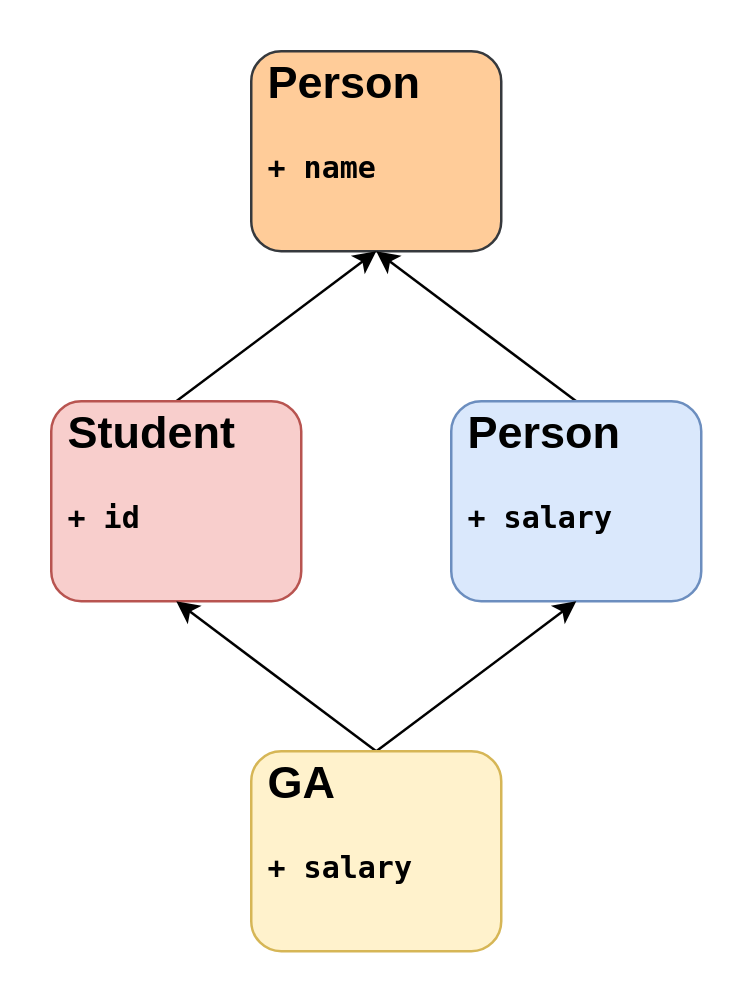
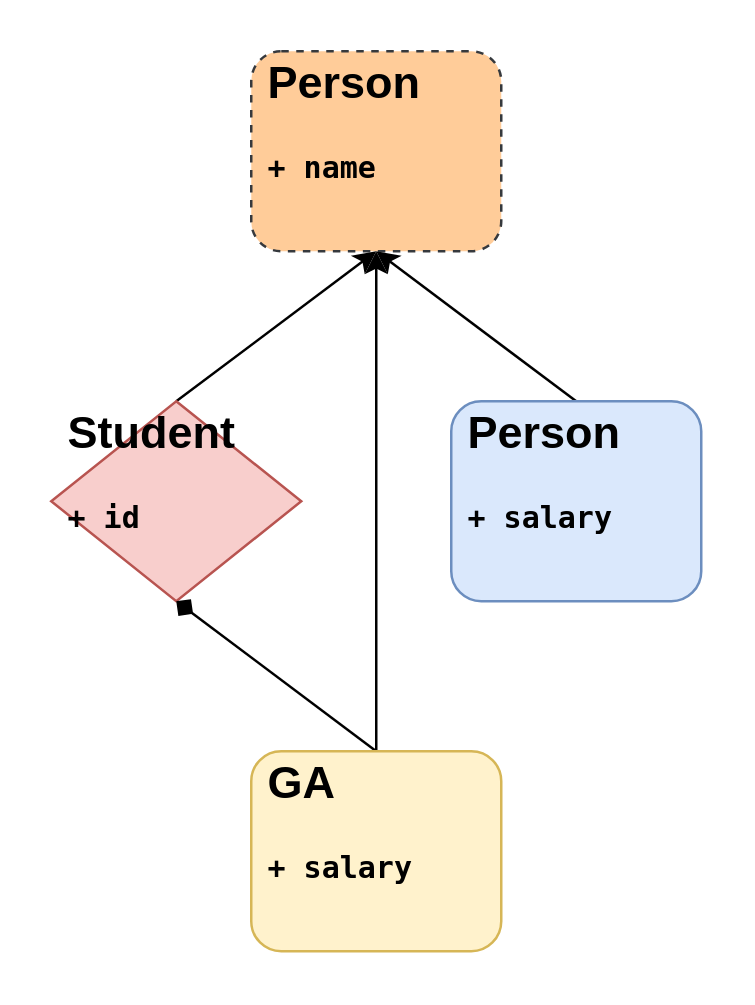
(376, 151) -> (376, 151)
(176, 501) -> (176, 501)
(191, 612) -> (192, 613)
(470, 681) -> (376, 507)
